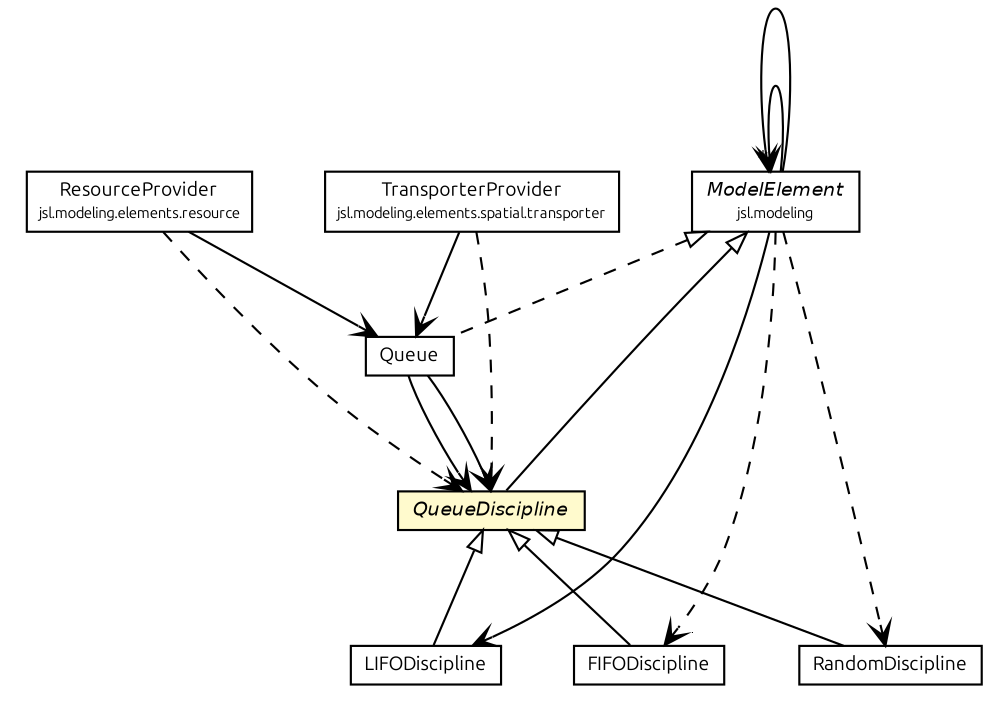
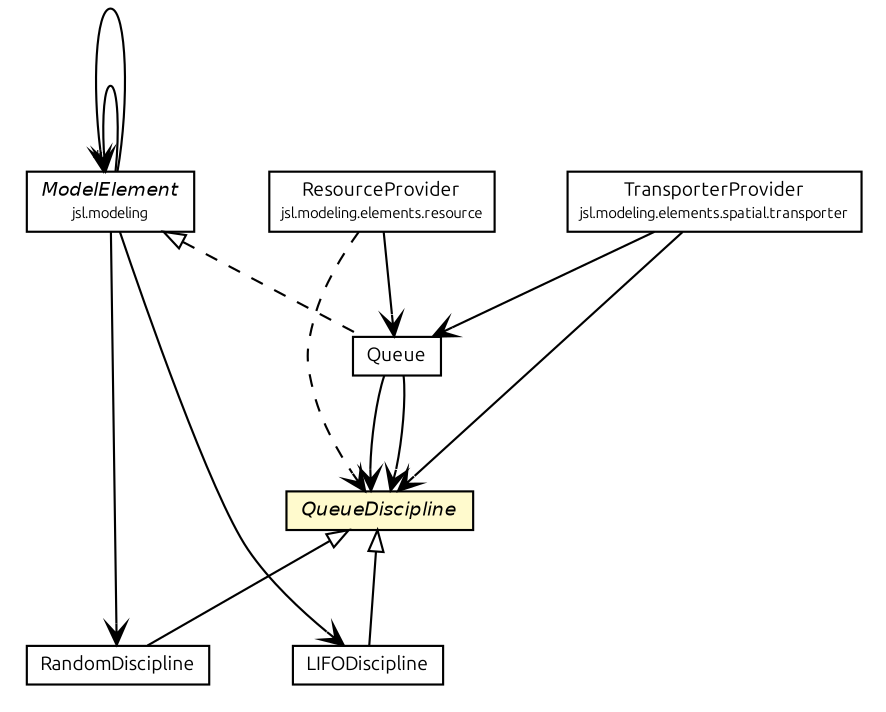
(490, 350) -> (549, 354)
(617, 368) -> none
(833, 428) -> (114, 428)
(649, 665) -> none
